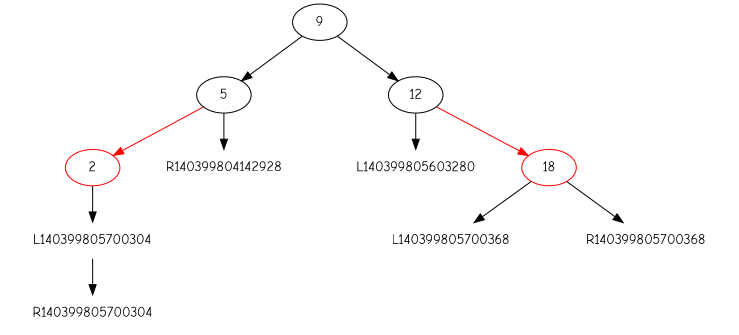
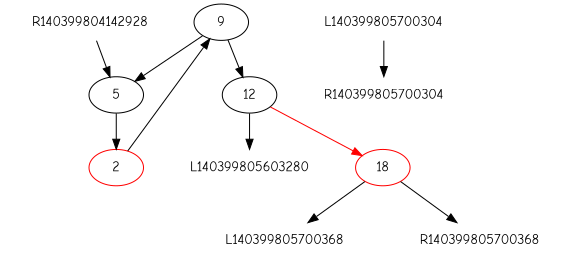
(224, 126) -> (101, 54)
(163, 129) -> (116, 126)
(93, 199) -> (166, 99)
